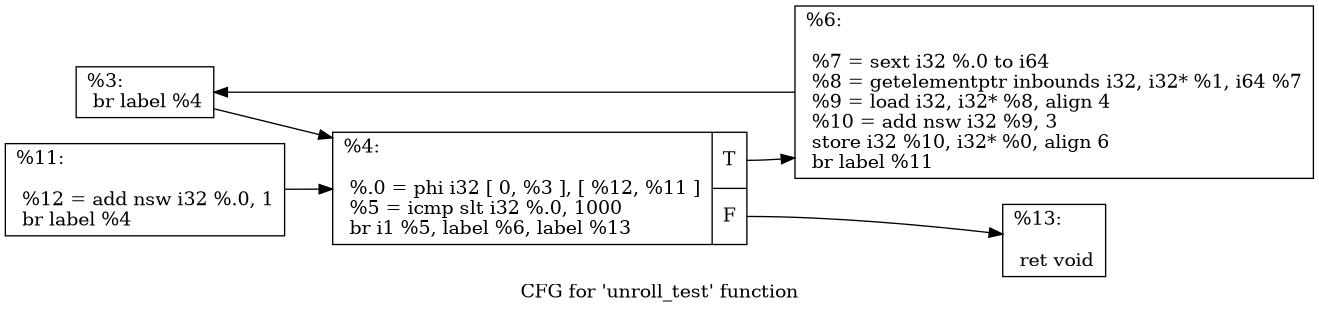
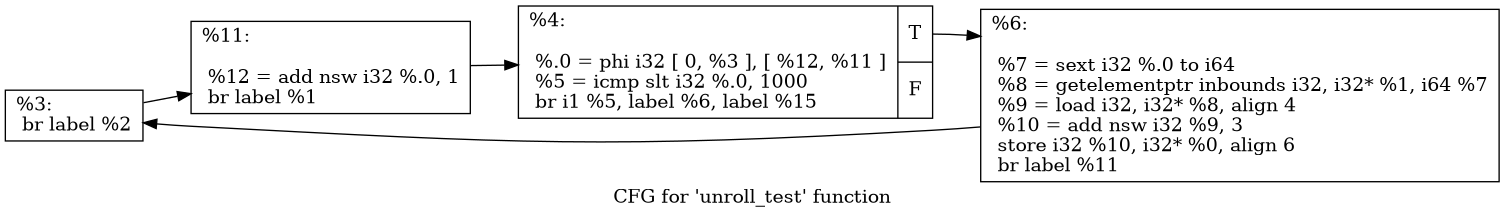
(145, 102) -> (74, 125)
(267, 122) -> (161, 99)
(74, 220) -> (260, 98)
(488, 228) -> (673, 102)
(1054, 241) -> none
